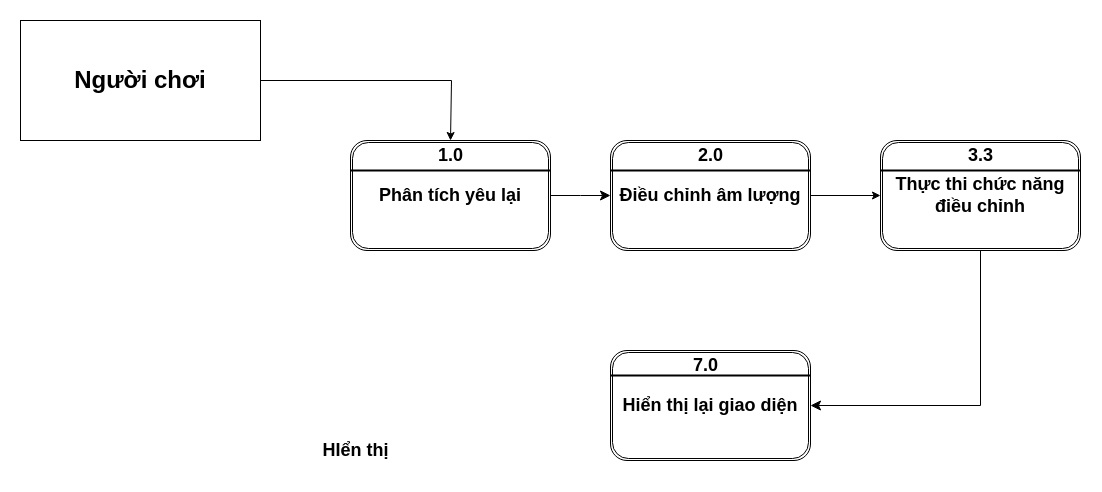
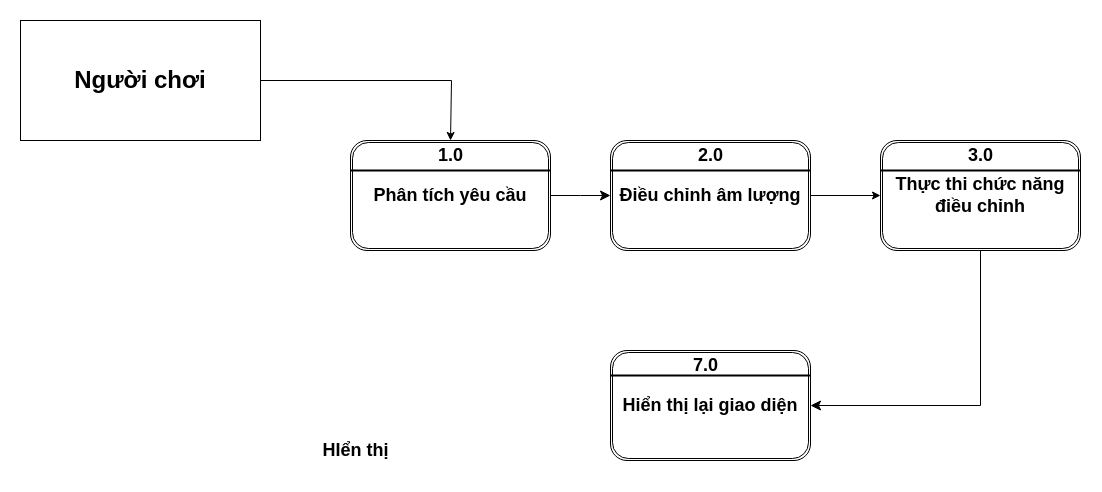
(981, 156) -> (981, 156)
(451, 196) -> (451, 196)
